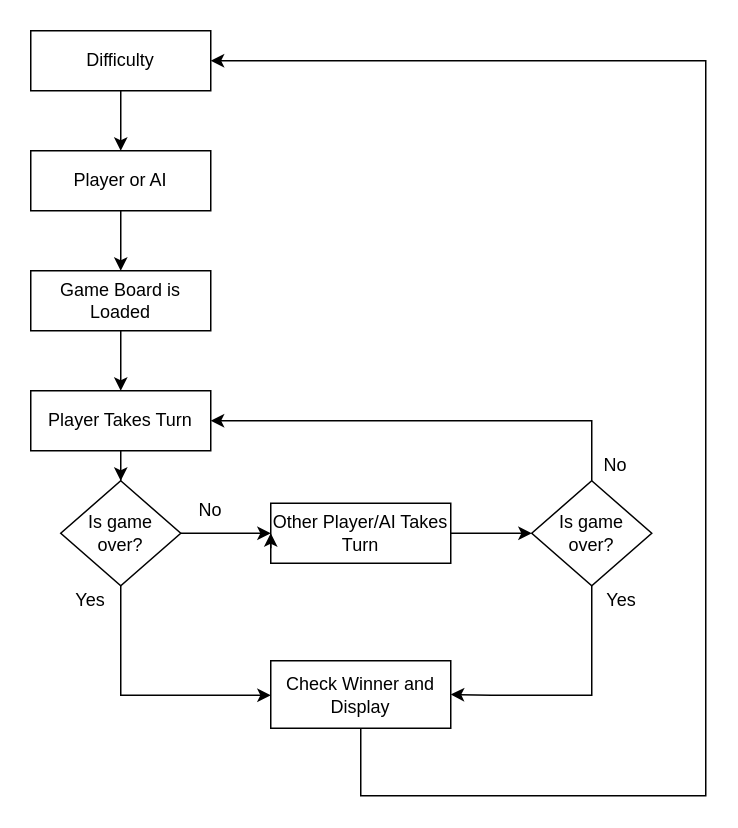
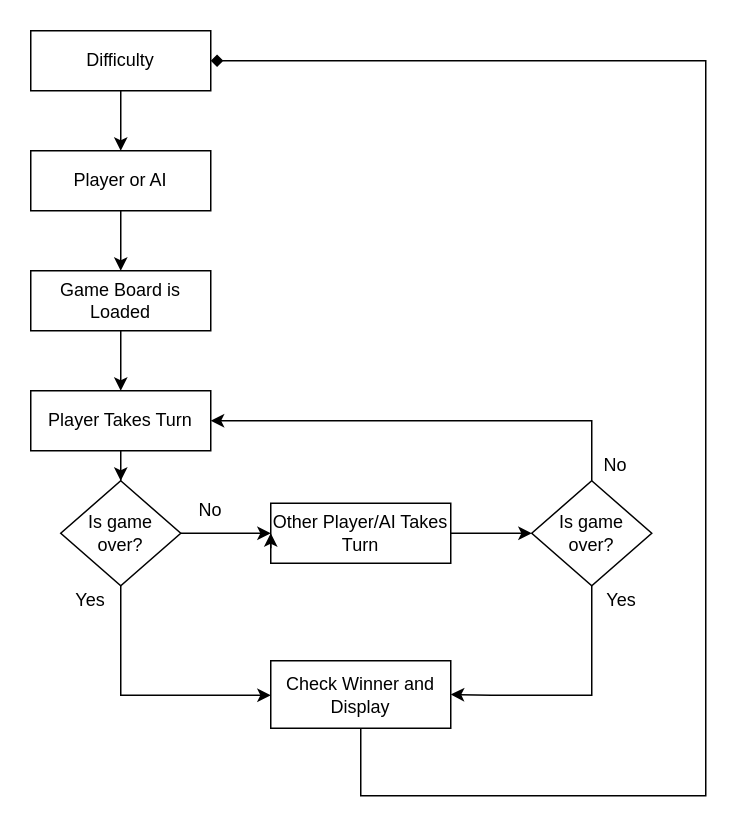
(222, 61) -> (223, 61)
